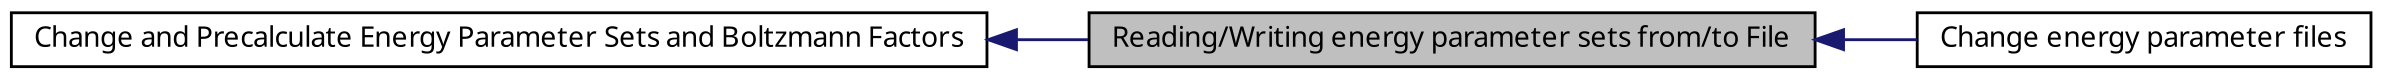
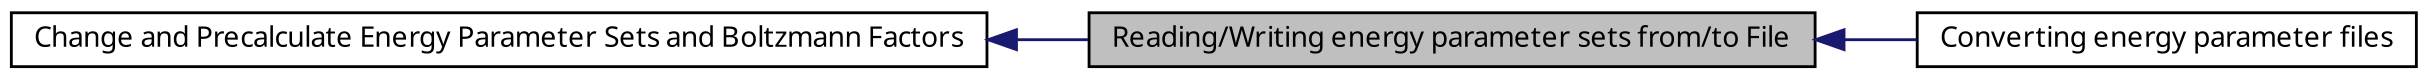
(2144, 40) -> (2167, 40)
